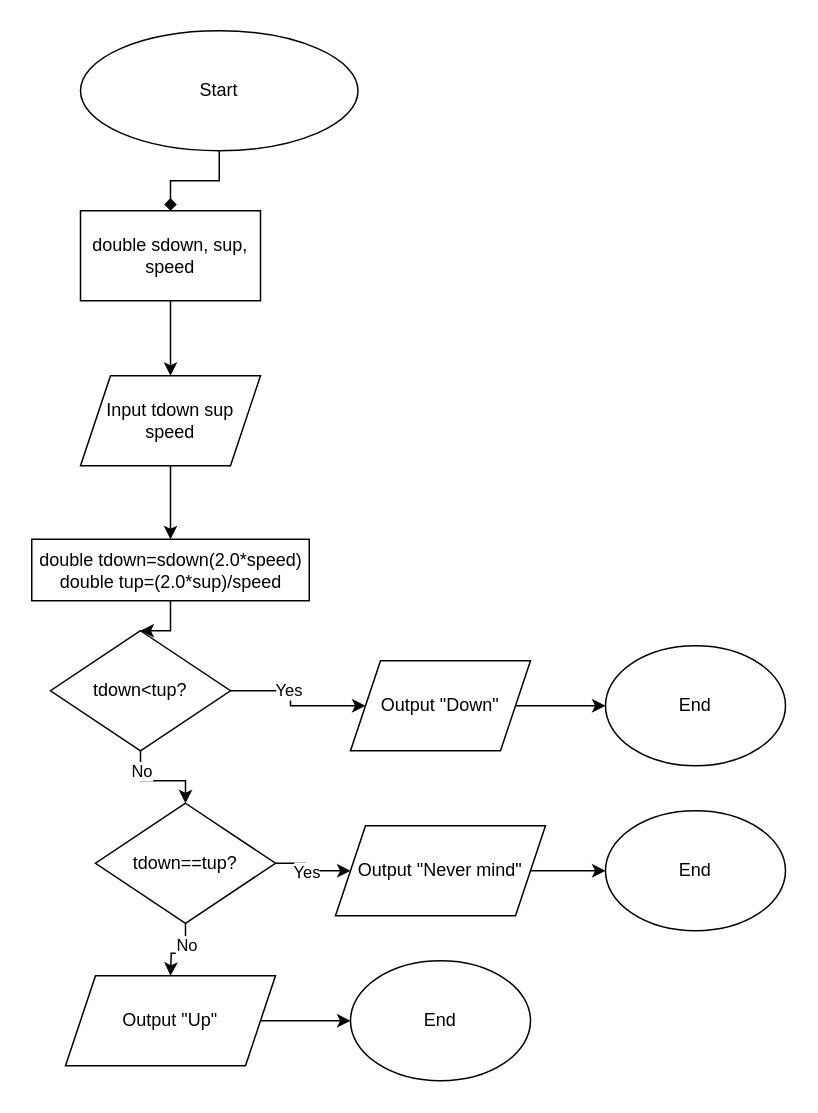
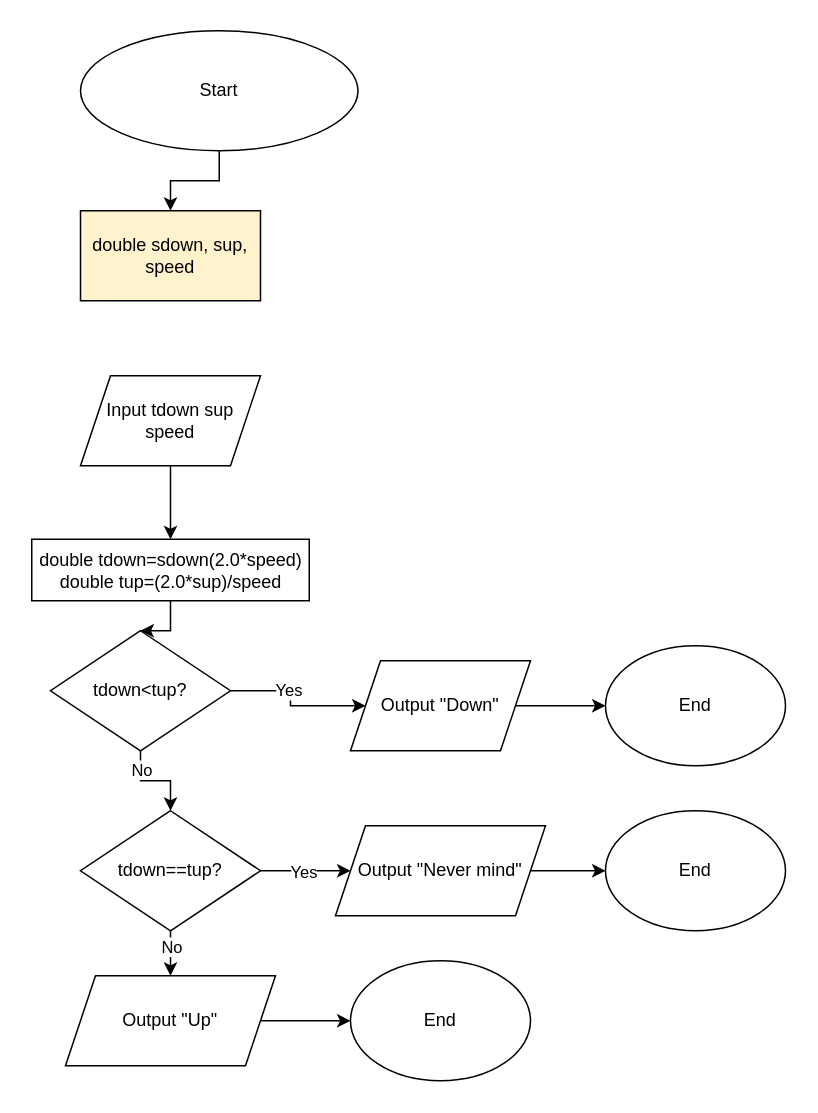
(170, 198) -> (170, 199)
(170, 256) -> (170, 256)
(170, 333) -> none
(185, 863) -> (170, 871)
